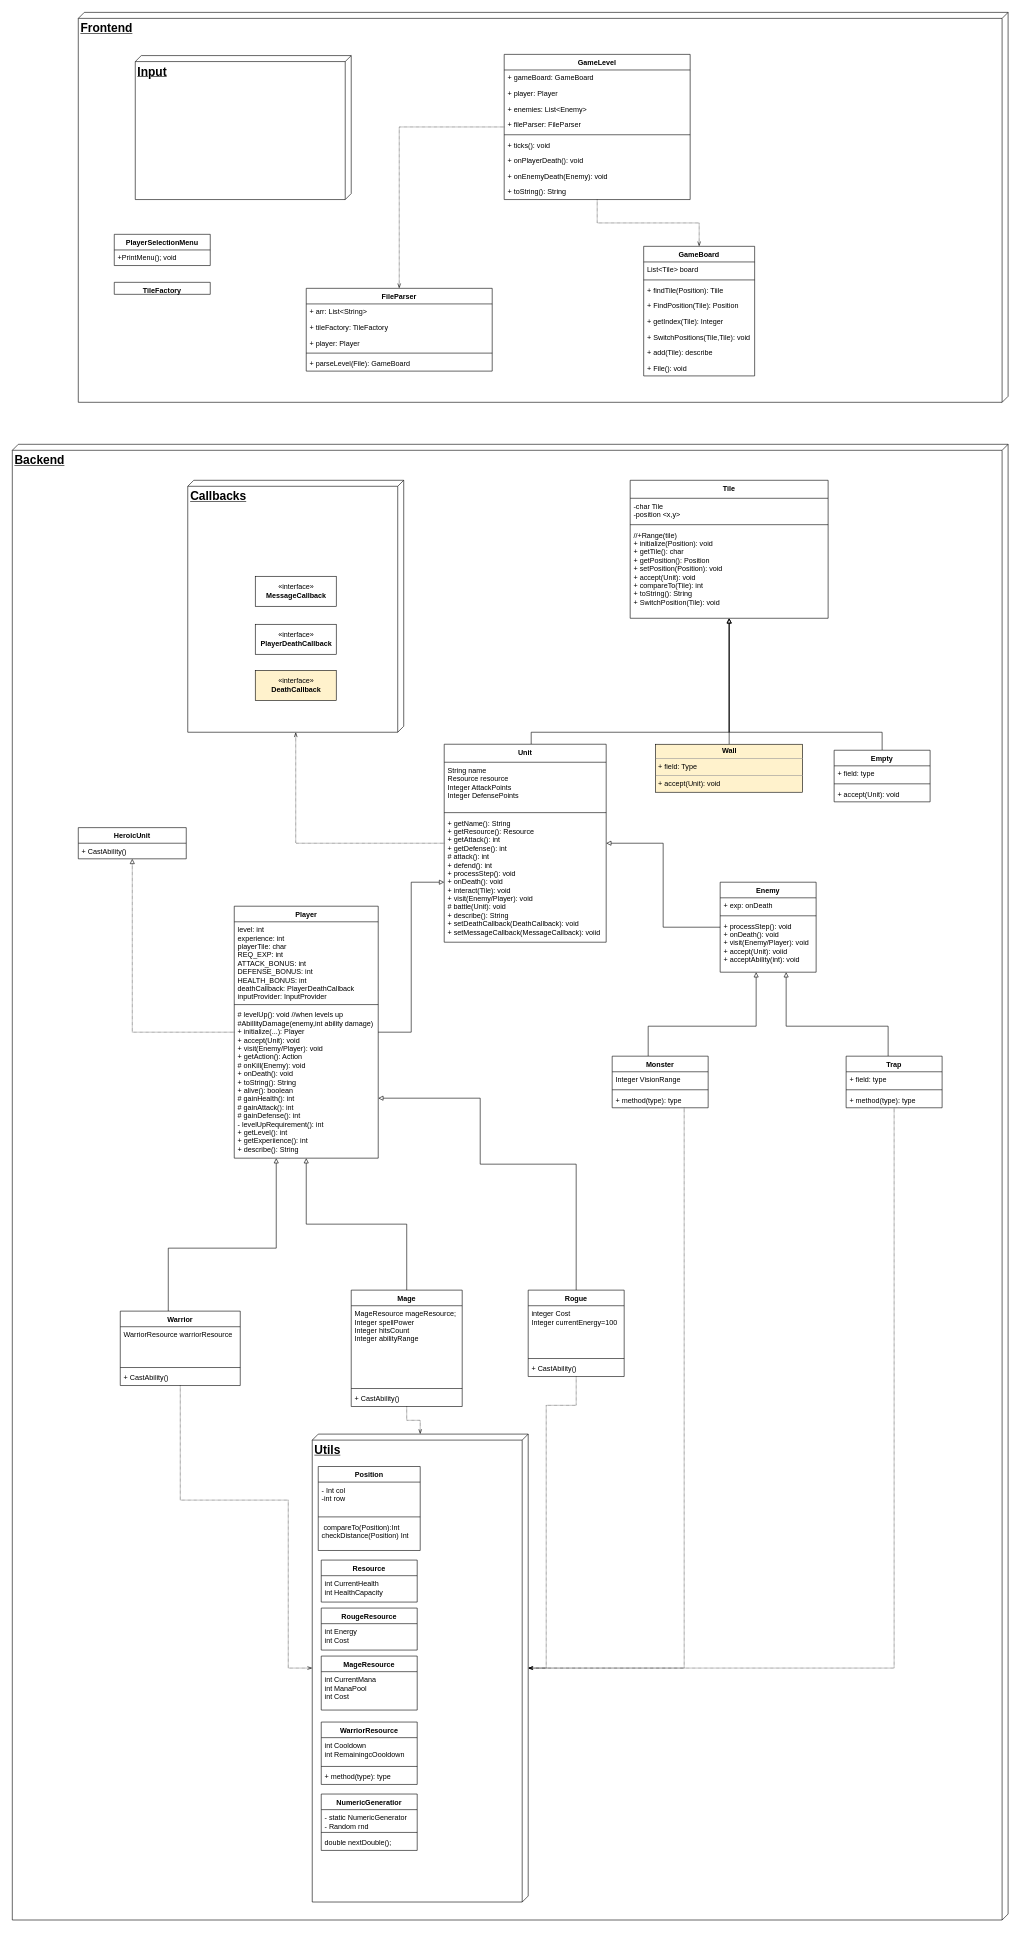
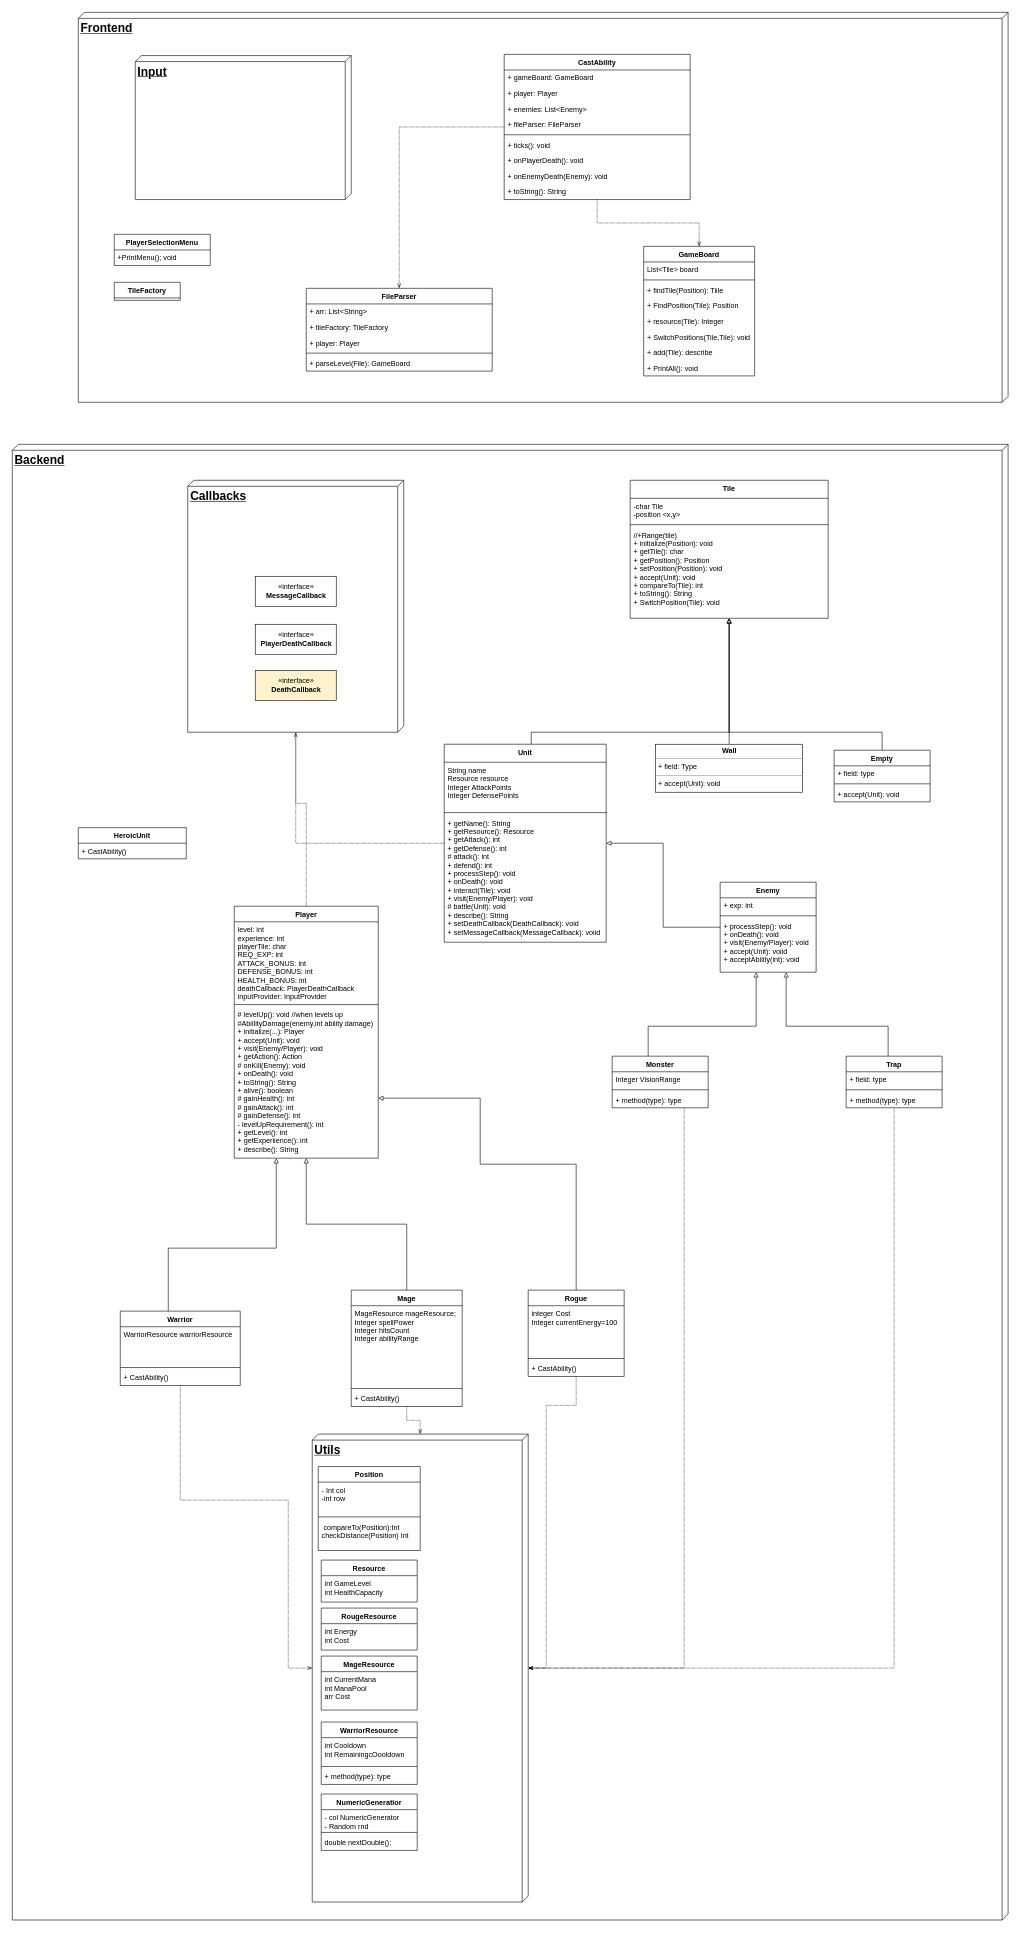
(597, 62) -> (597, 62)
(162, 288) -> (147, 291)
(693, 322) -> (693, 322)
(670, 368) -> (677, 368)
(729, 768) -> (729, 768)
(132, 865) -> (306, 851)
(749, 906) -> (740, 906)
(411, 959) -> none
(356, 1584) -> (348, 1584)
(353, 1680) -> (353, 1680)
(371, 1818) -> (365, 1818)
